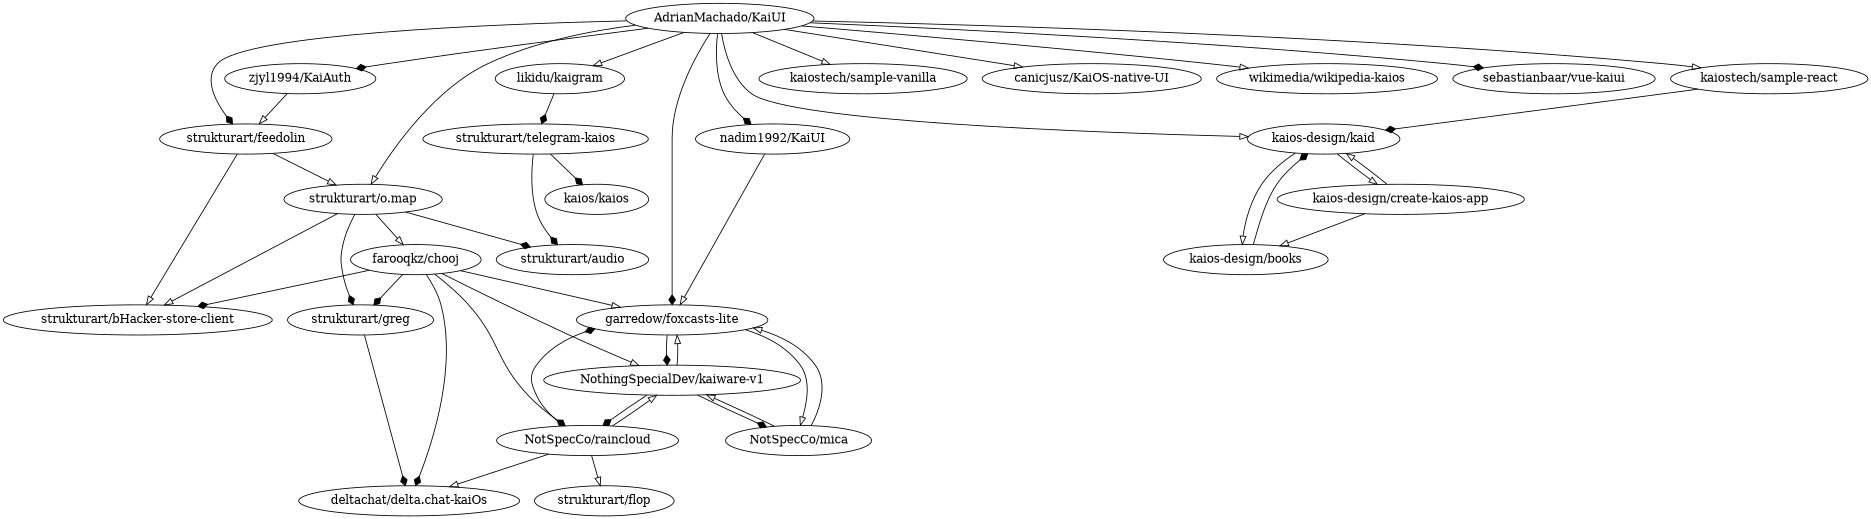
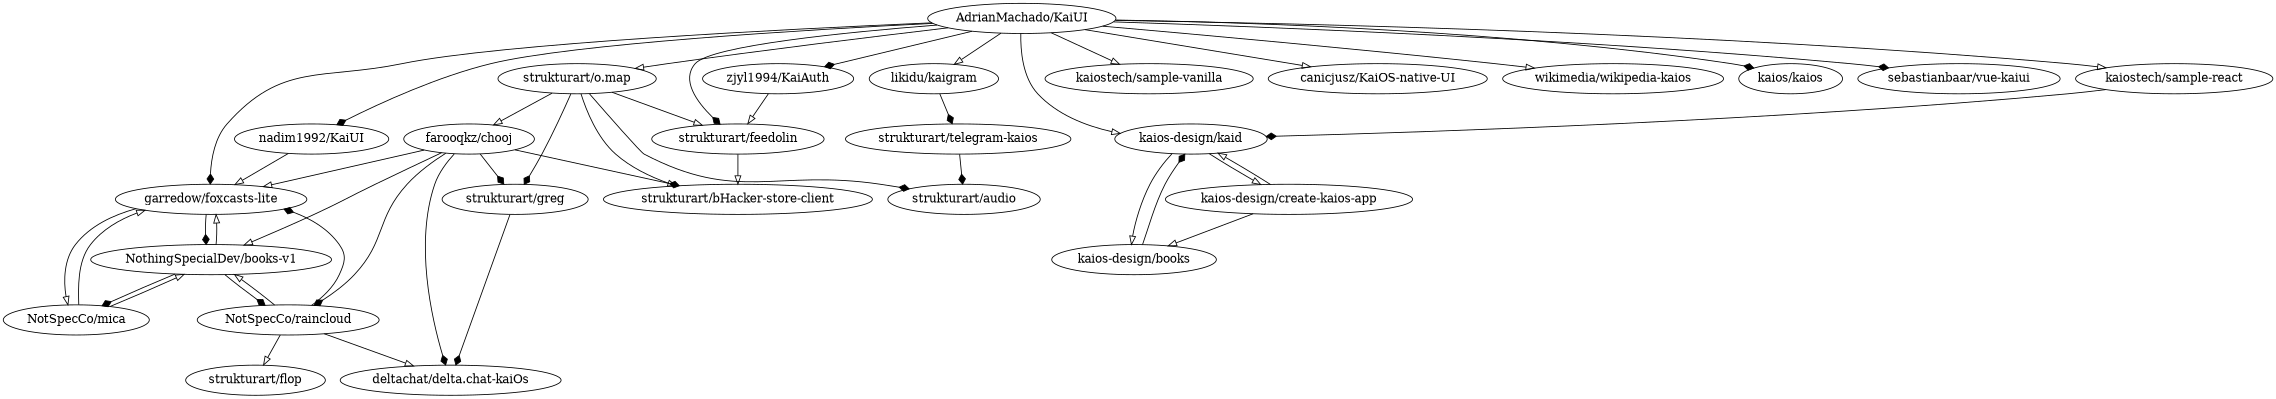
(563, 166) -> (1431, 33)
(301, 167) -> (653, 107)
(672, 380) -> (211, 260)
